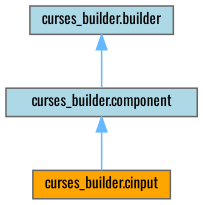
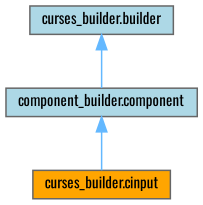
(102, 102) -> (102, 102)
